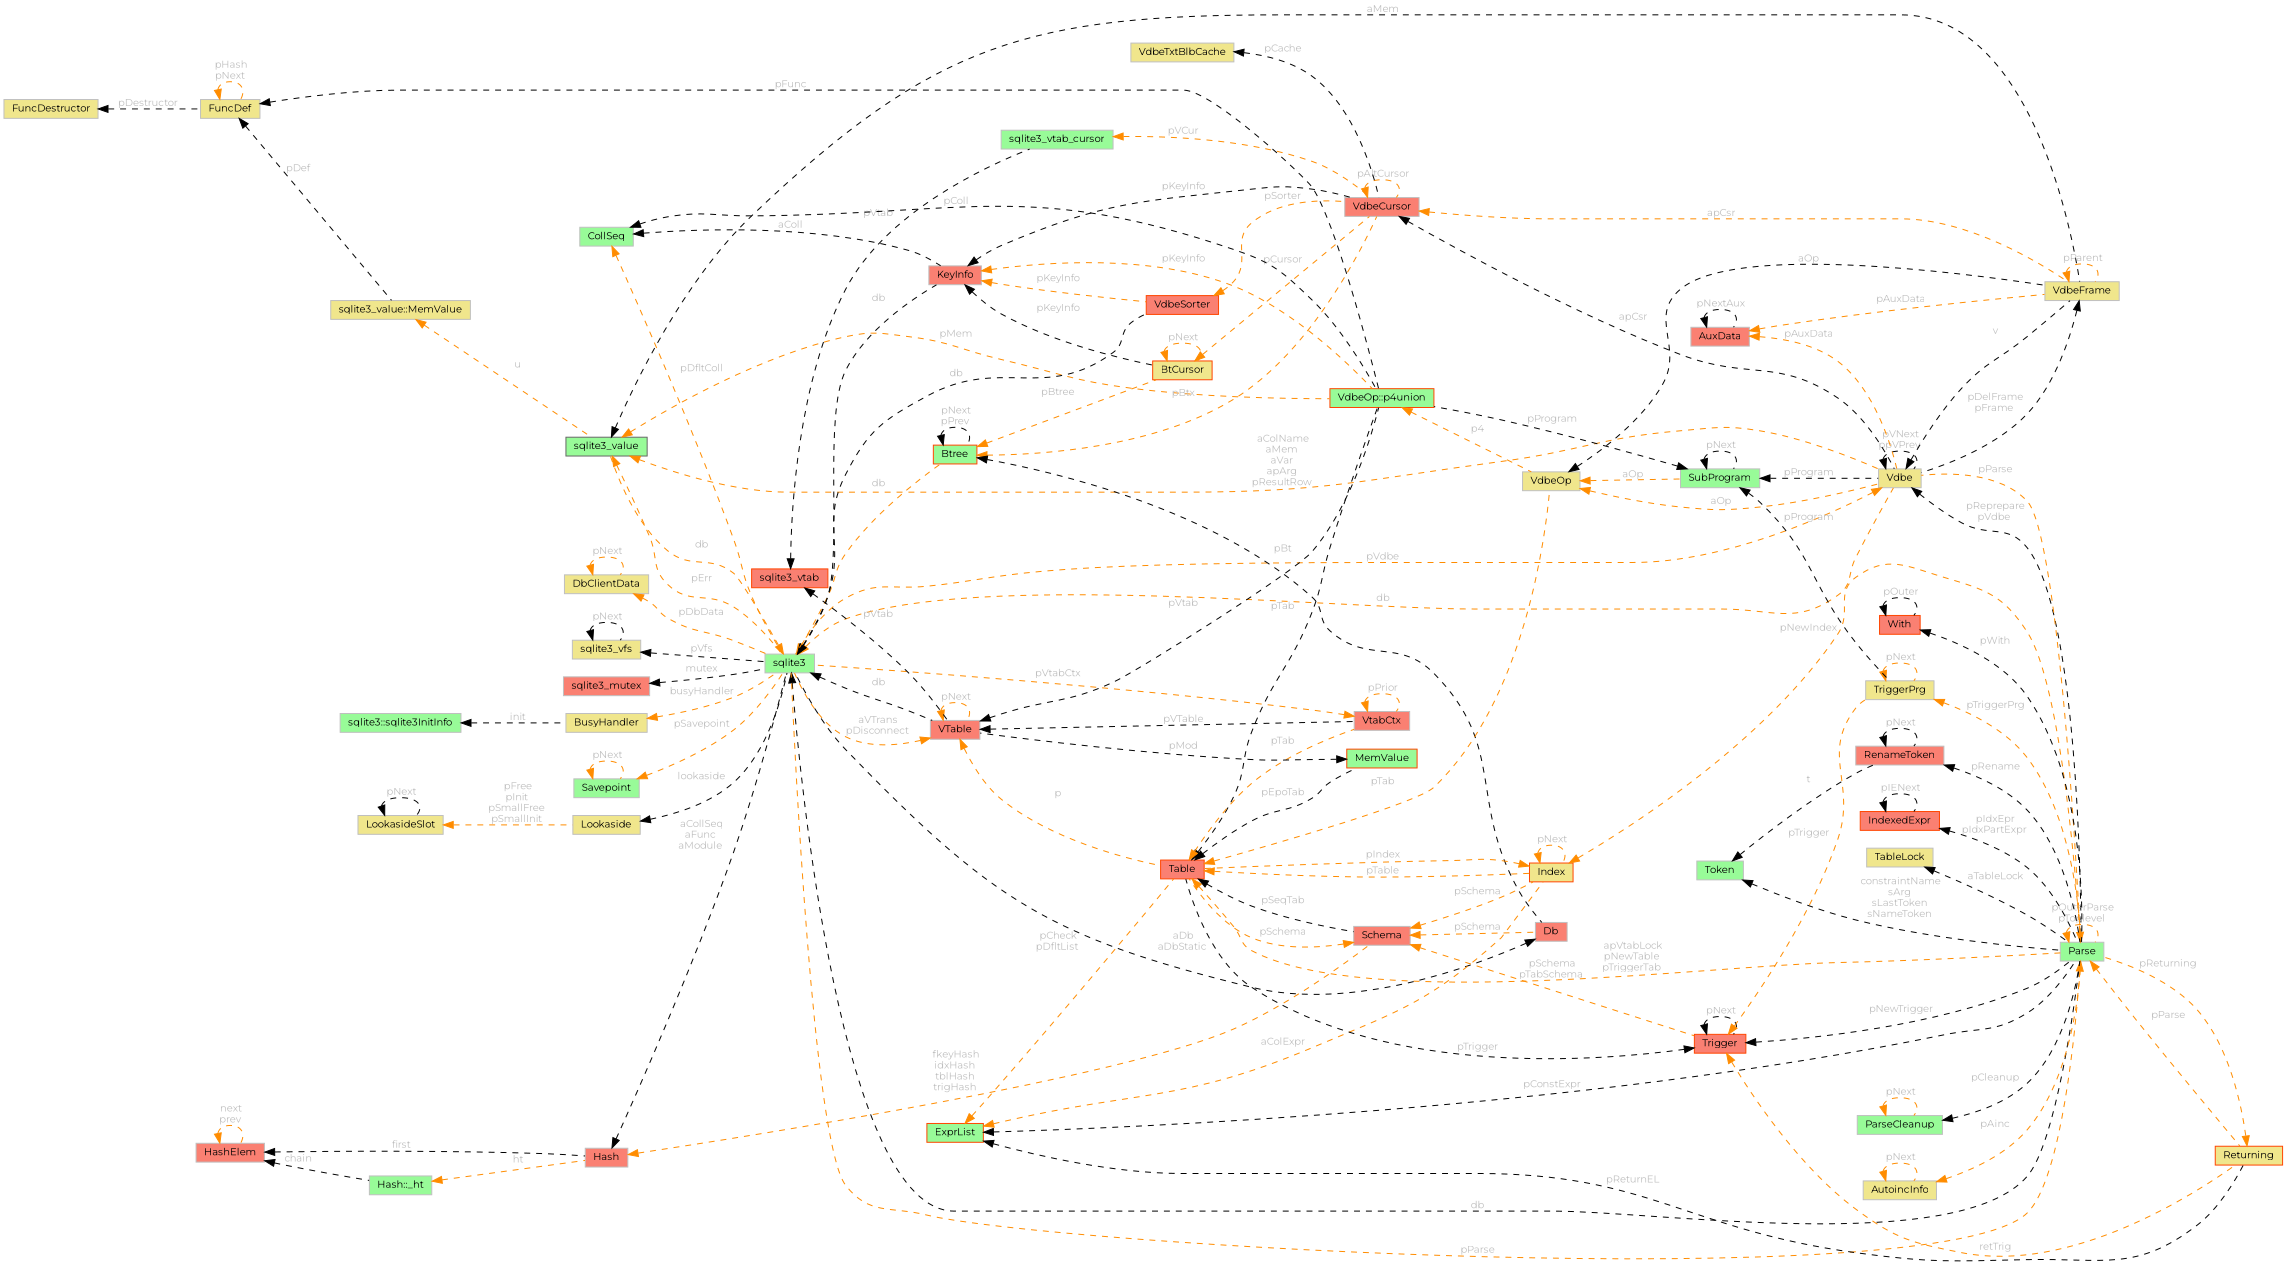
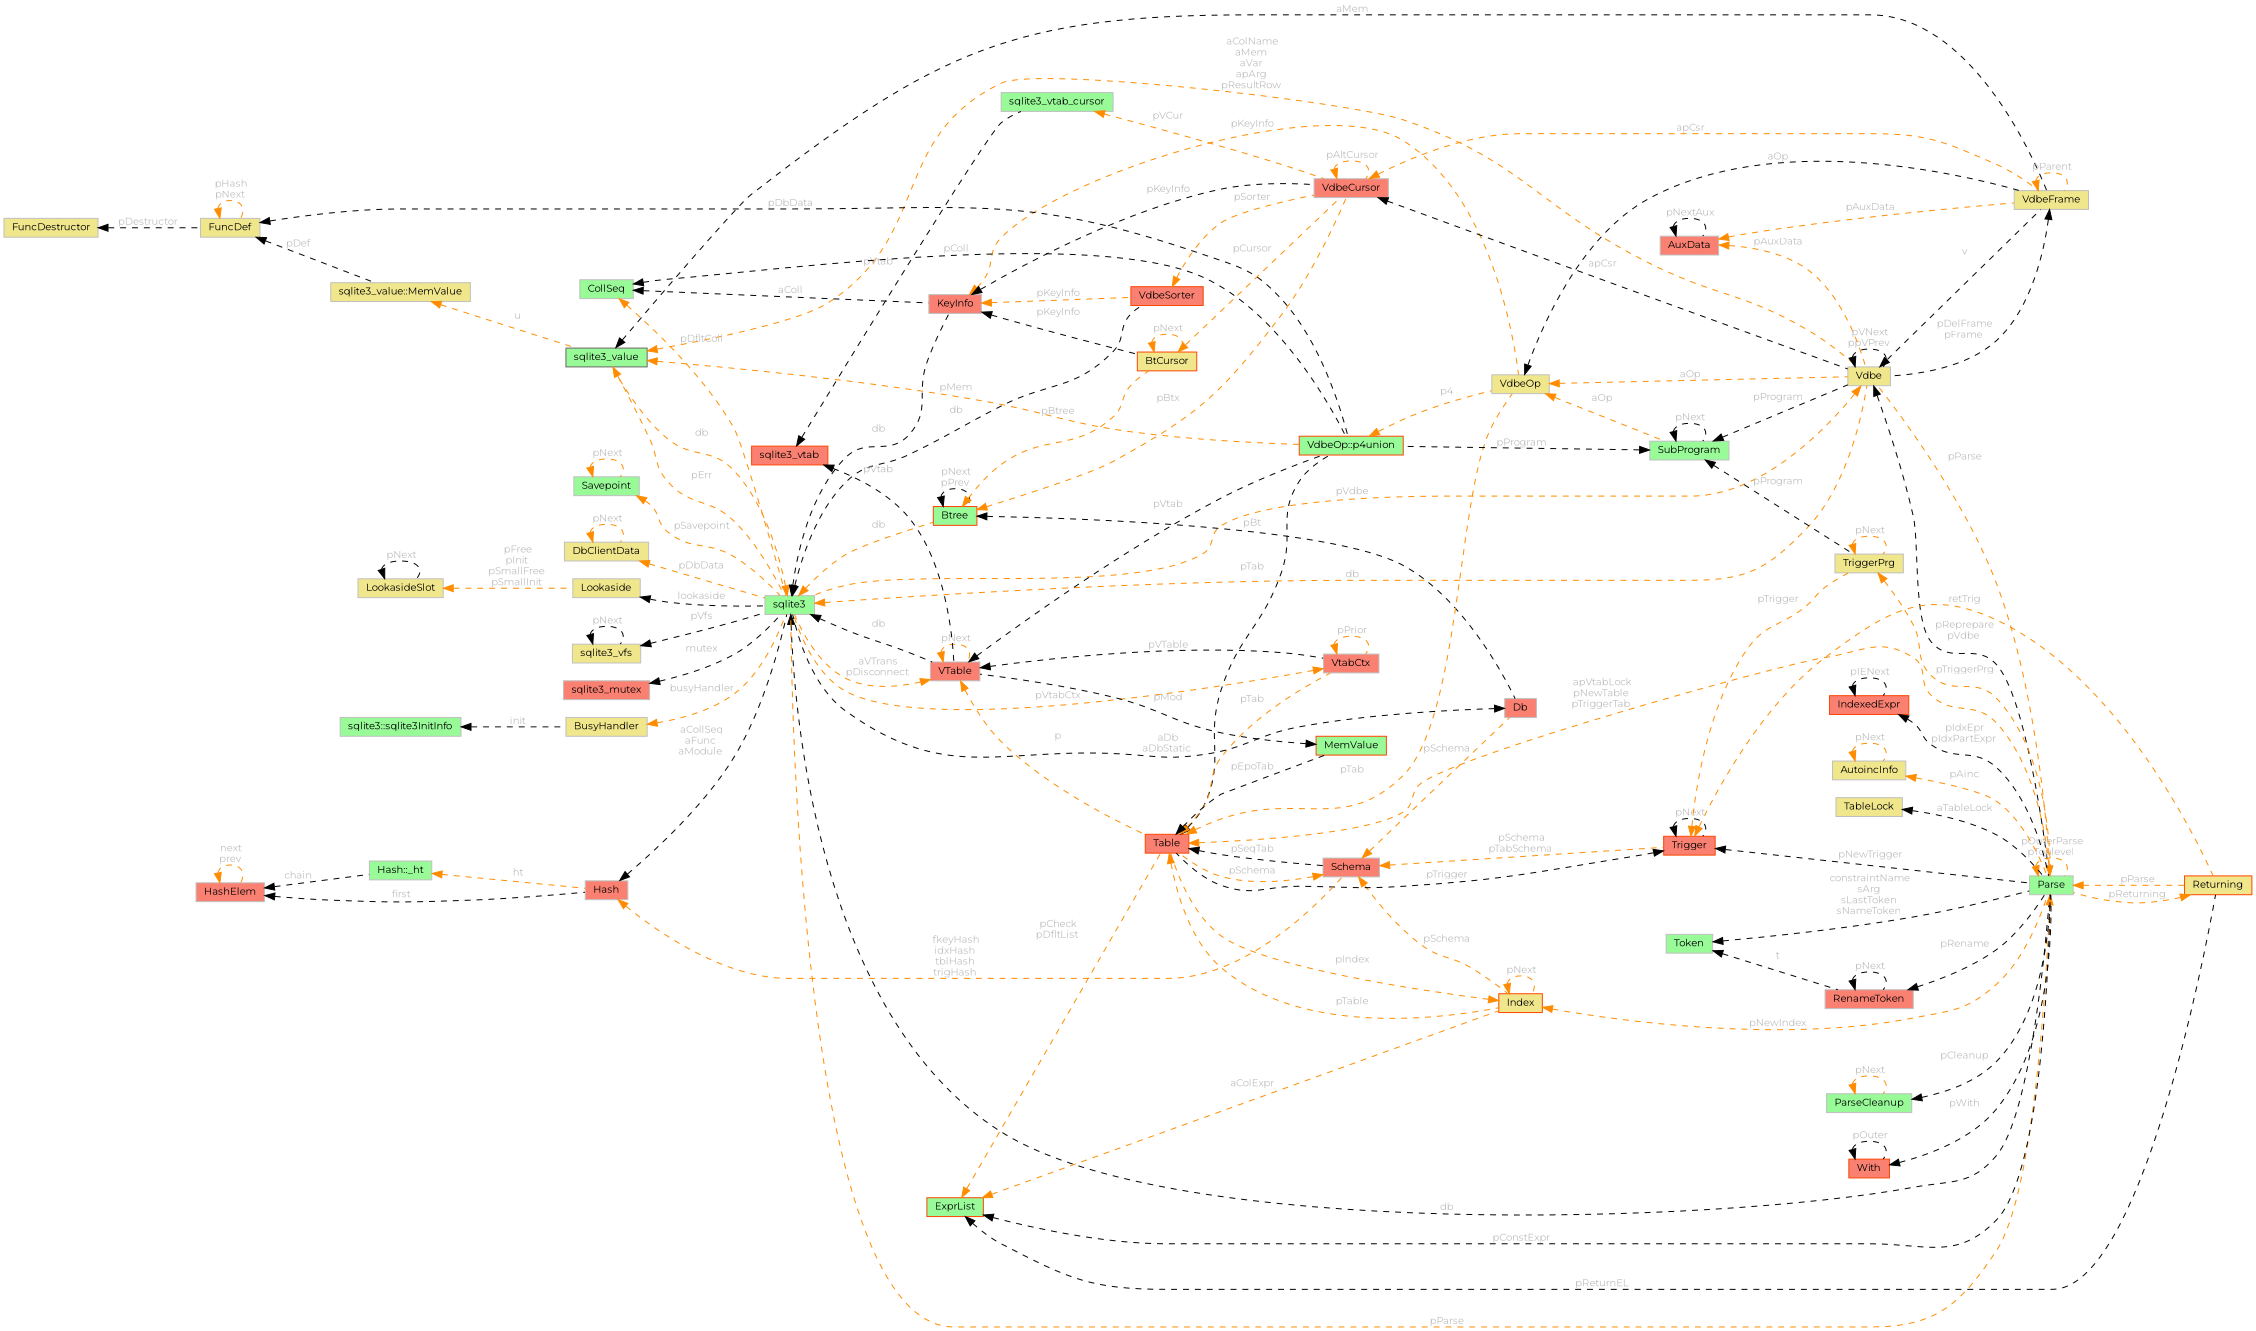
(1182, 52) -> none
(790, 85) -> (790, 204)
(1199, 275) -> (1298, 128)
